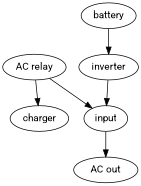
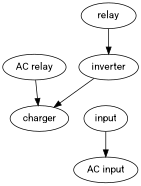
(109, 16) -> (109, 16)
(107, 89) -> (77, 91)
(68, 91) -> none
(106, 170) -> (106, 170)
